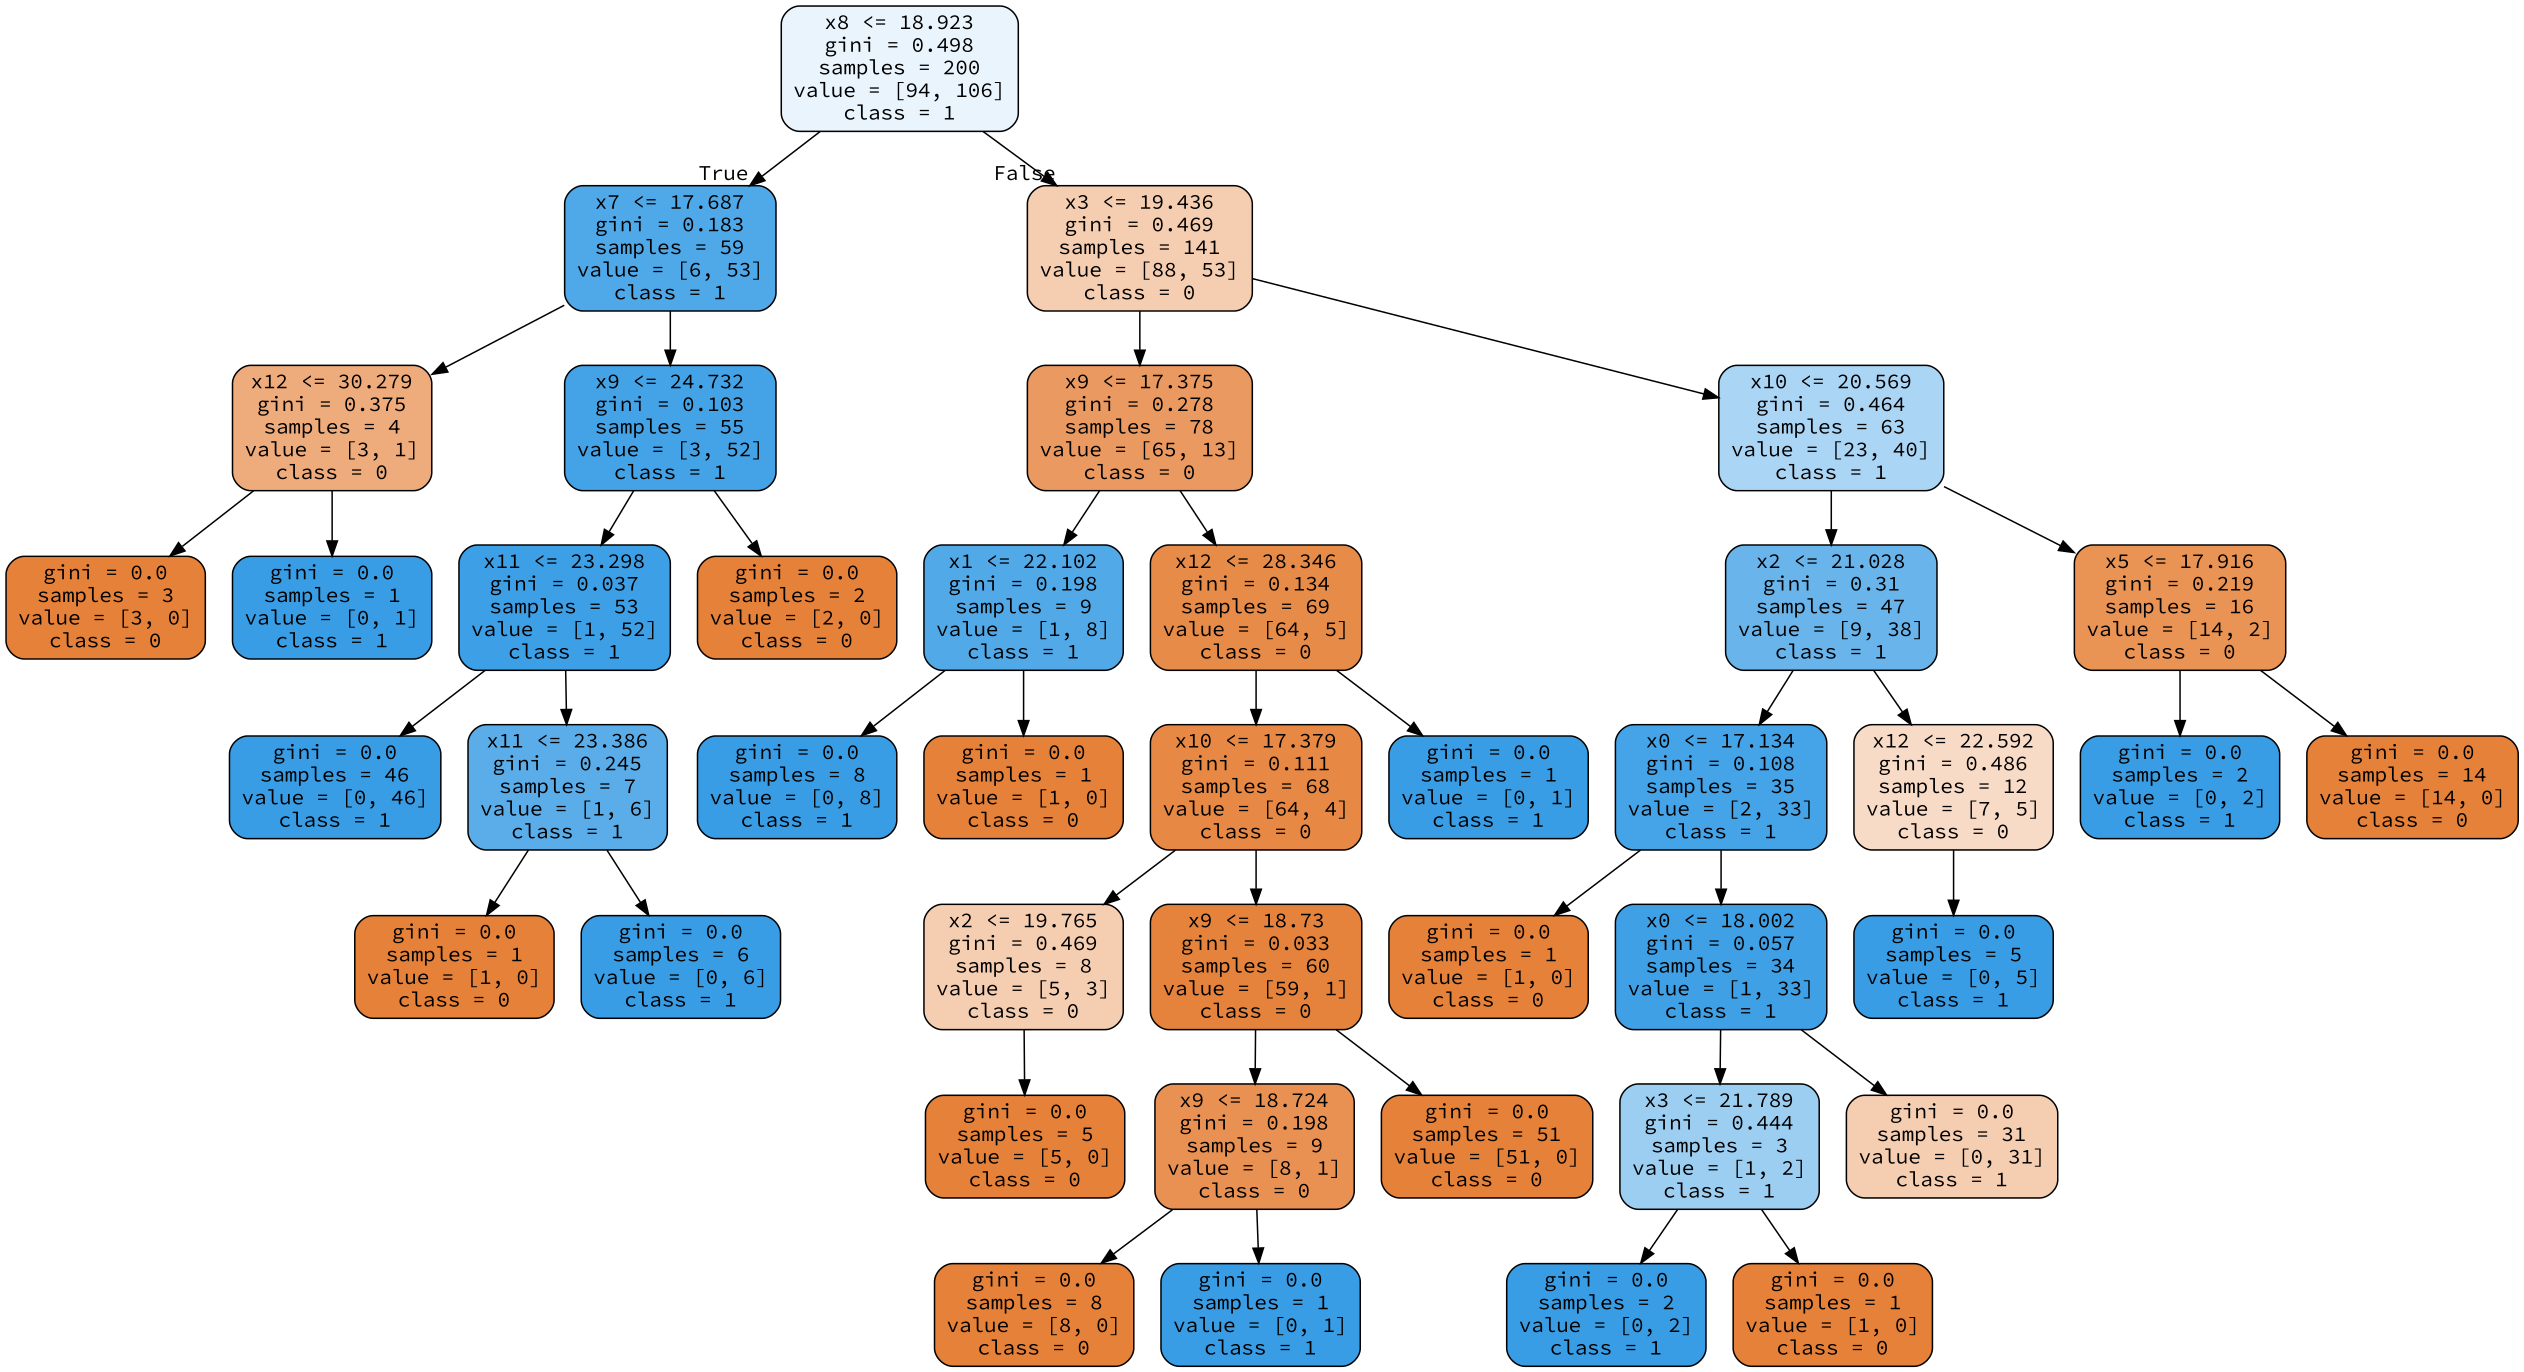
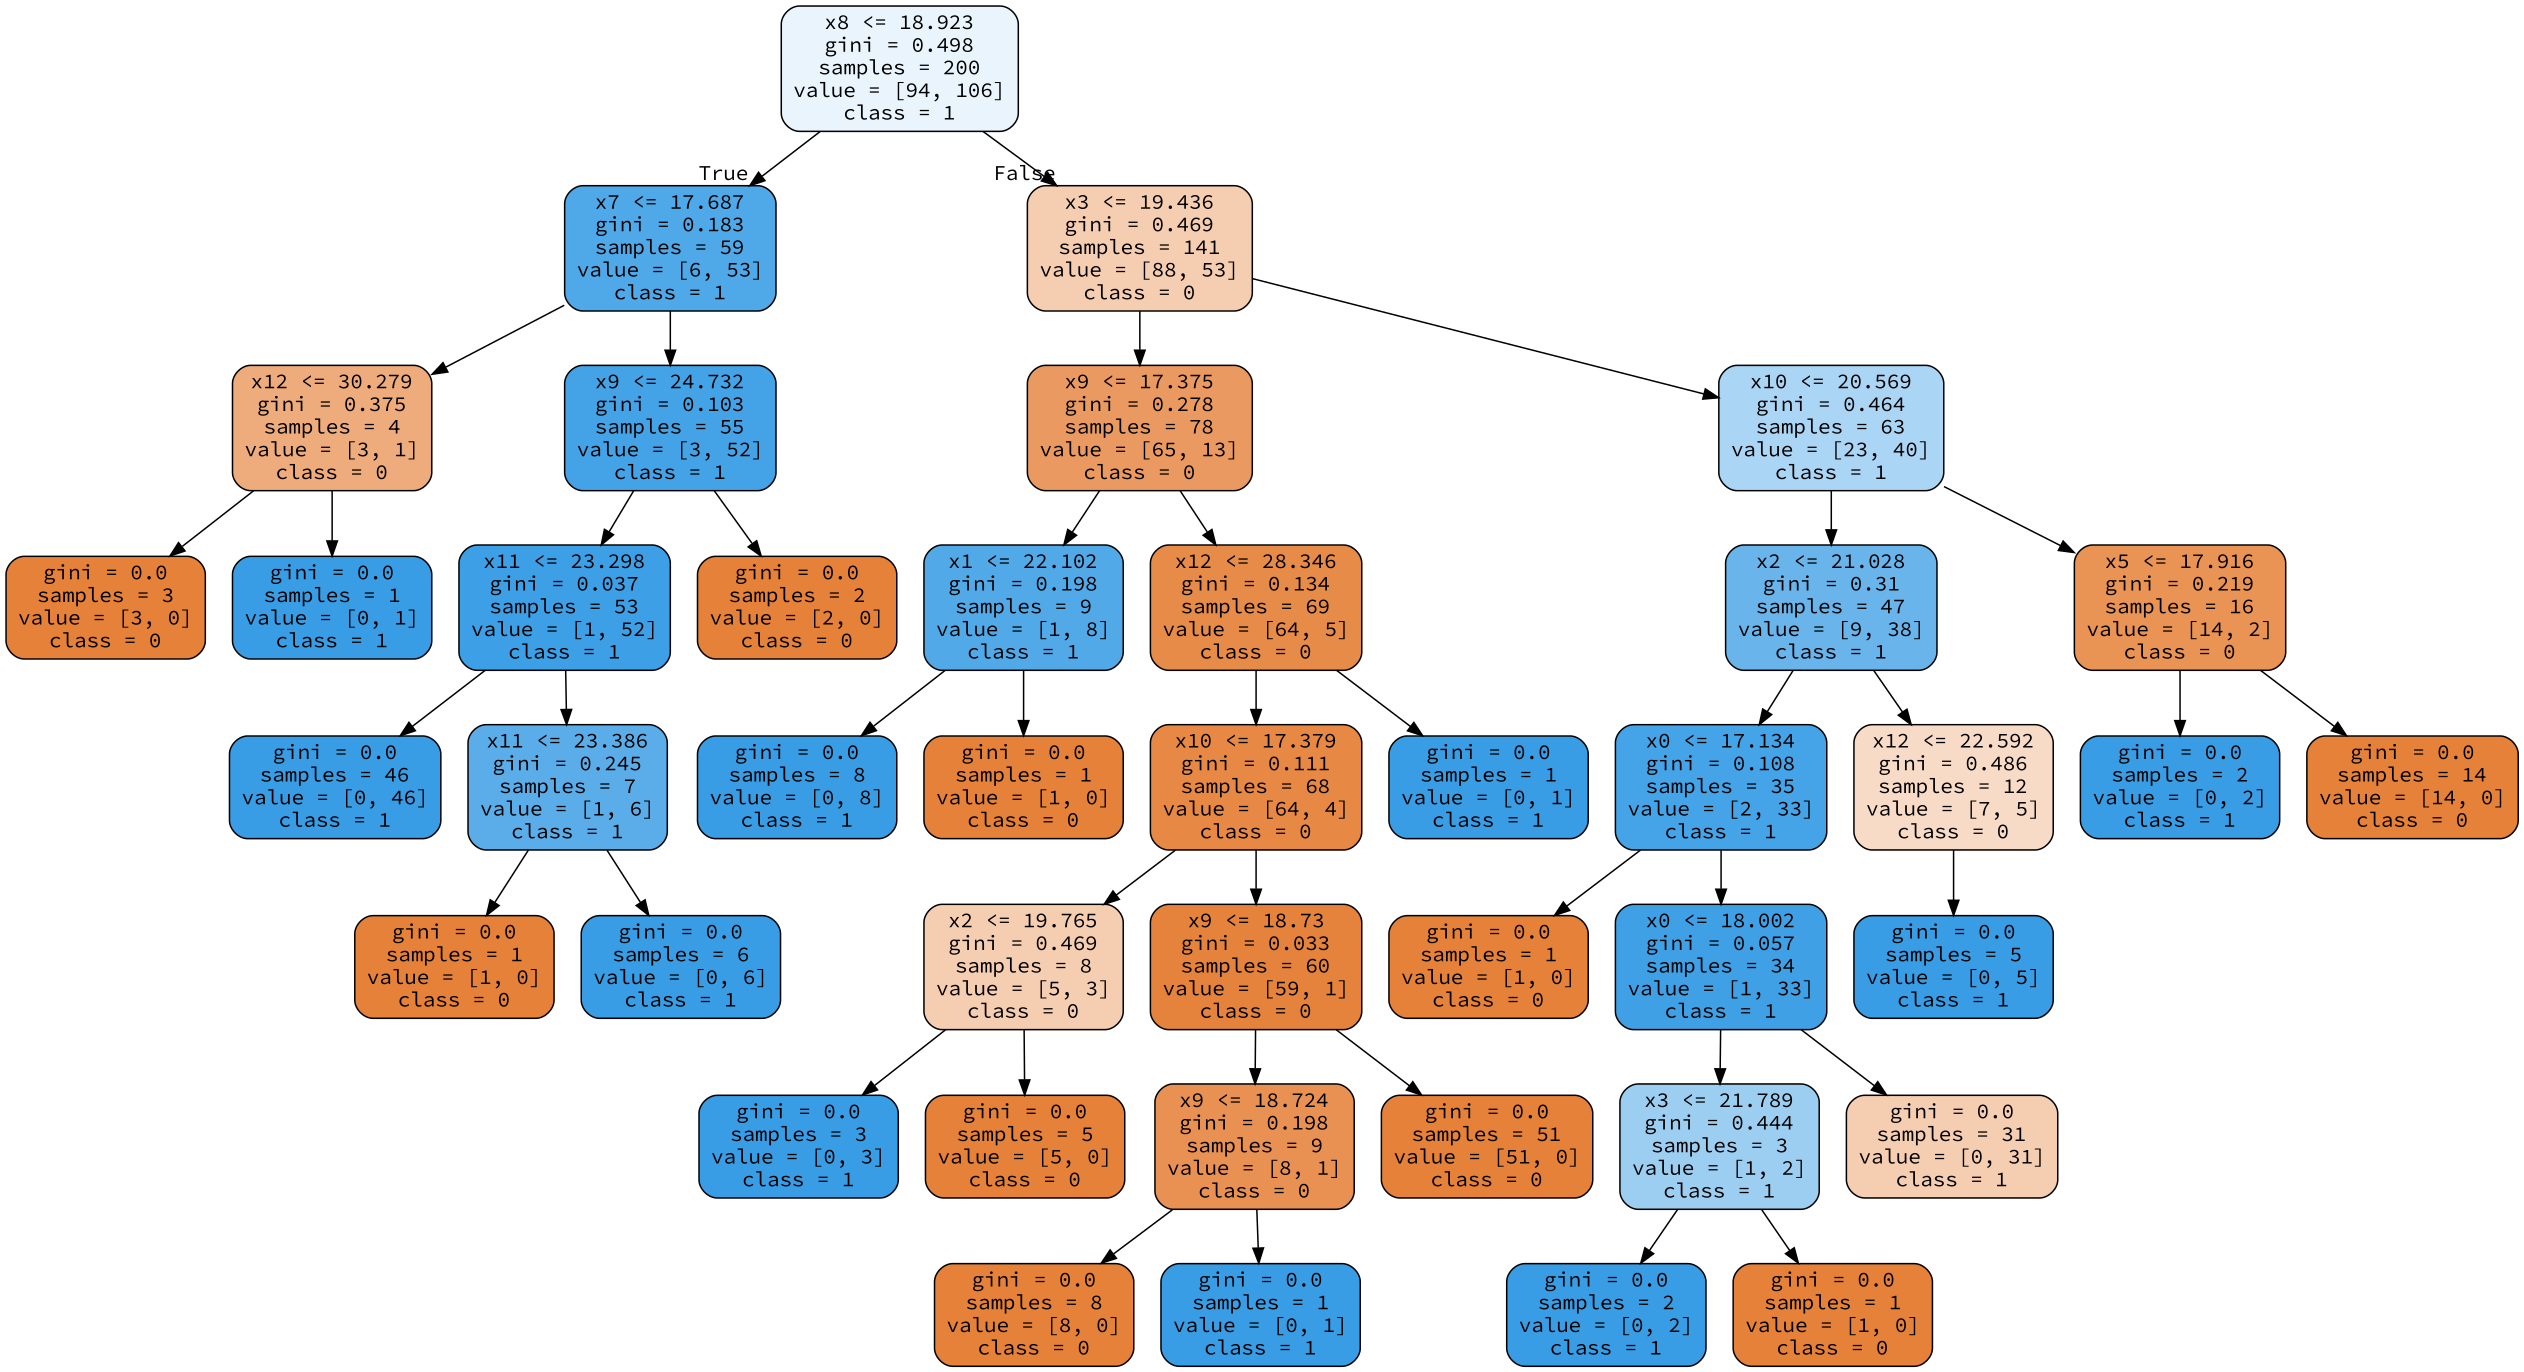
none -> (799, 1147)
